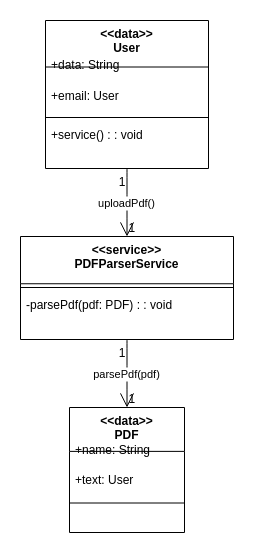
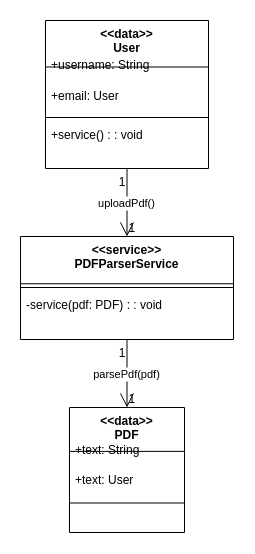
(90, 65) -> (103, 65)
(108, 305) -> (103, 305)
(114, 450) -> (114, 450)
